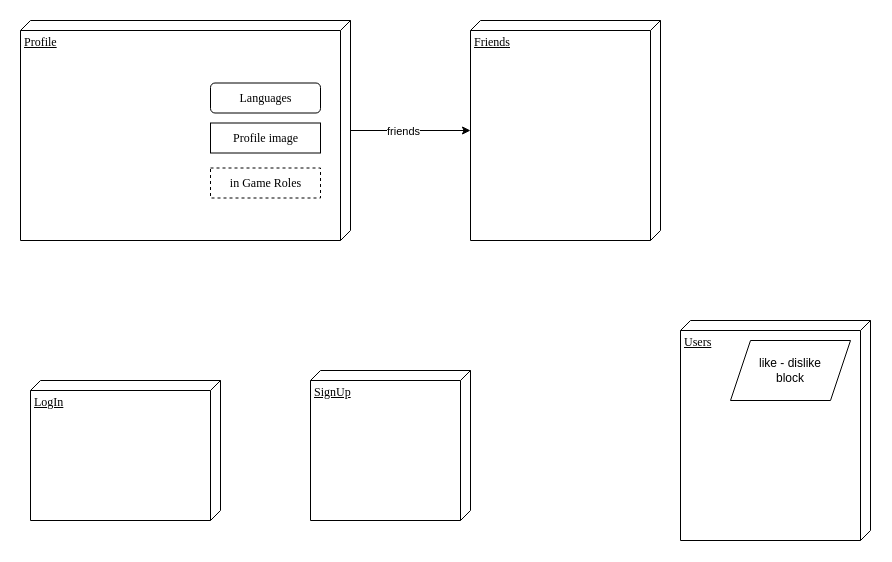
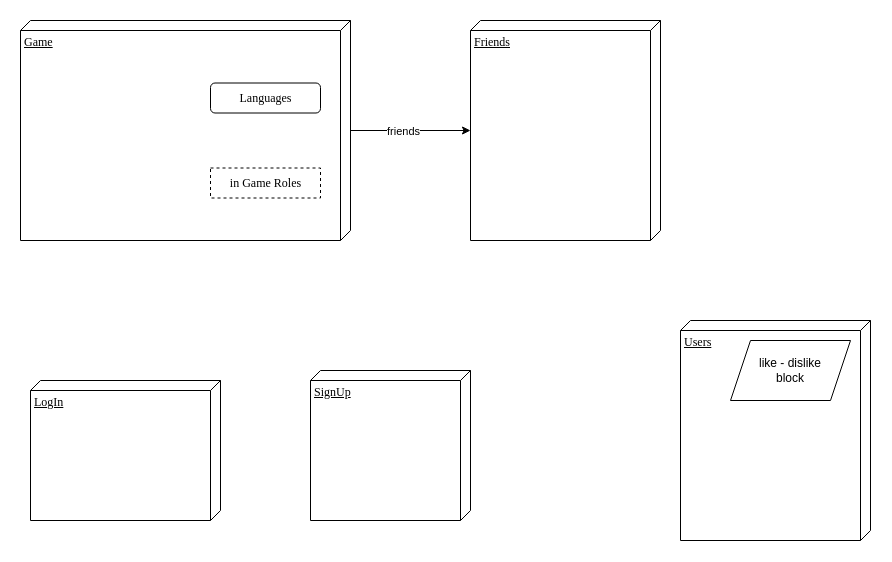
(45, 43) -> (38, 43)
(266, 138) -> none
